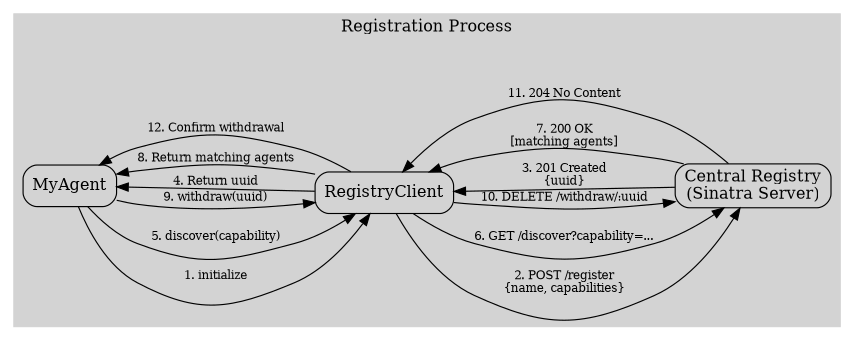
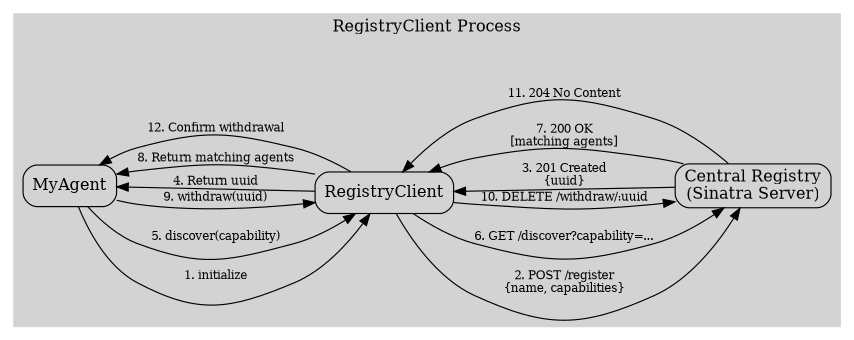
(427, 27) -> (427, 27)
